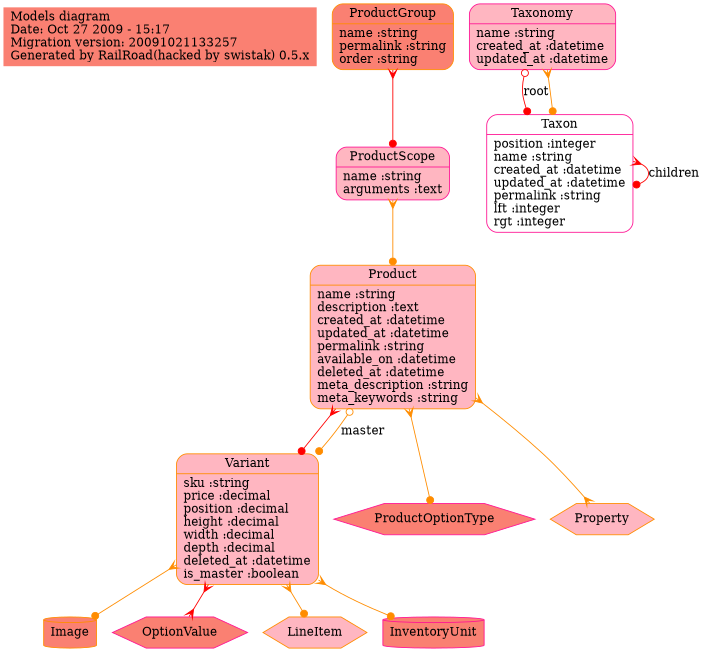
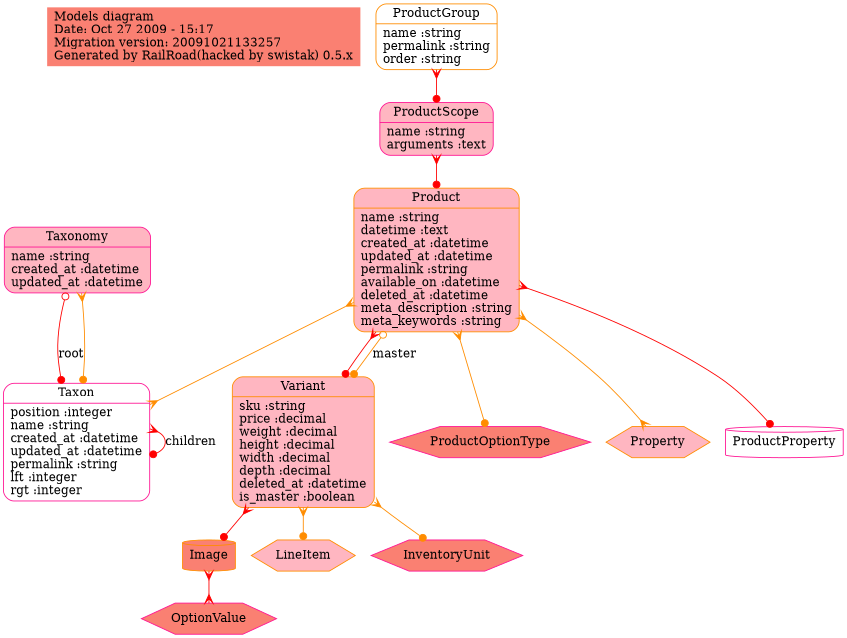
(393, 37) -> (437, 37)
(393, 233) -> (437, 173)
(368, 308) -> (405, 231)
none -> (252, 354)
none -> (784, 442)
(236, 509) -> (289, 432)
(134, 592) -> (235, 524)
(199, 601) -> (209, 587)
(434, 633) -> (447, 556)
